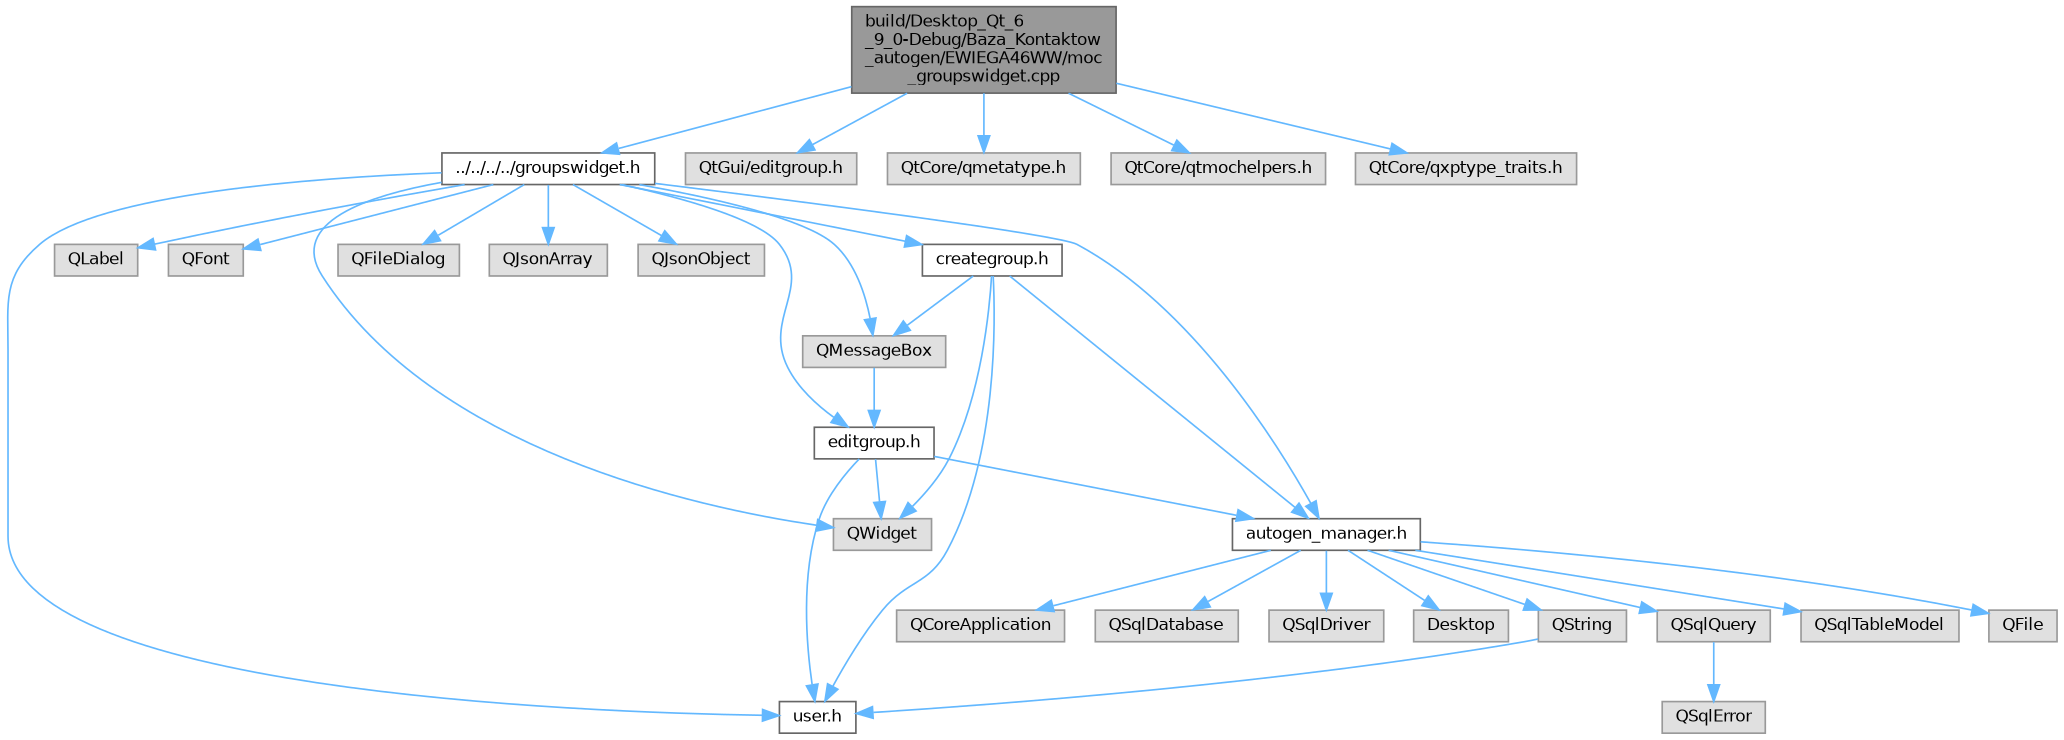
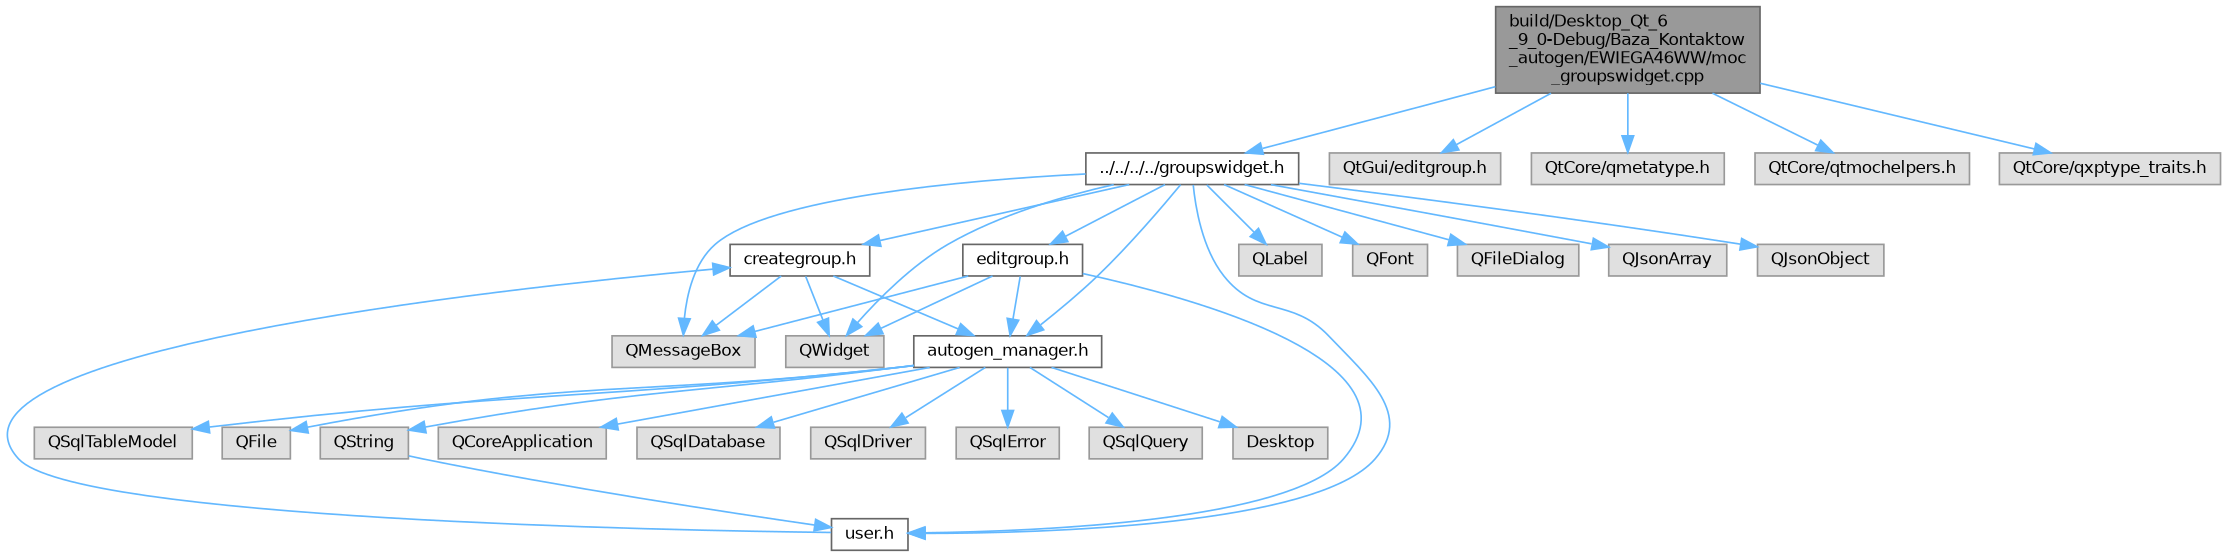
(874, 389) -> (856, 305)
(967, 504) -> (44, 470)
(1714, 663) -> (1008, 389)
